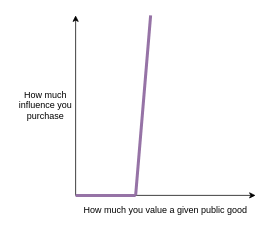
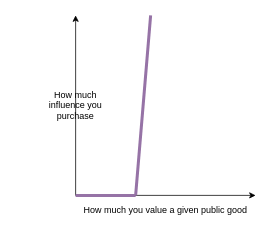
(45, 105) -> (75, 105)
